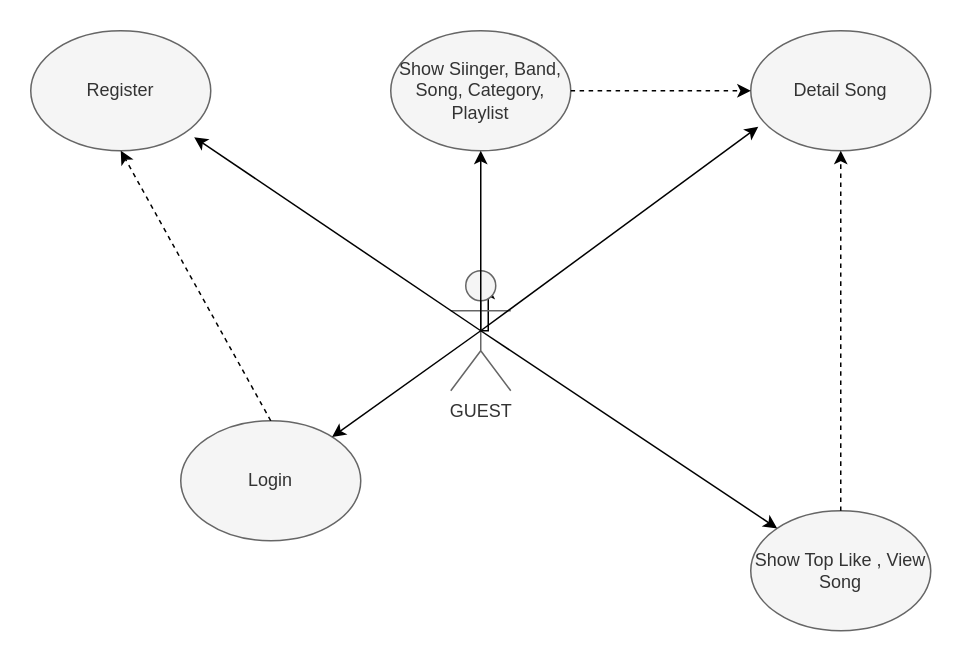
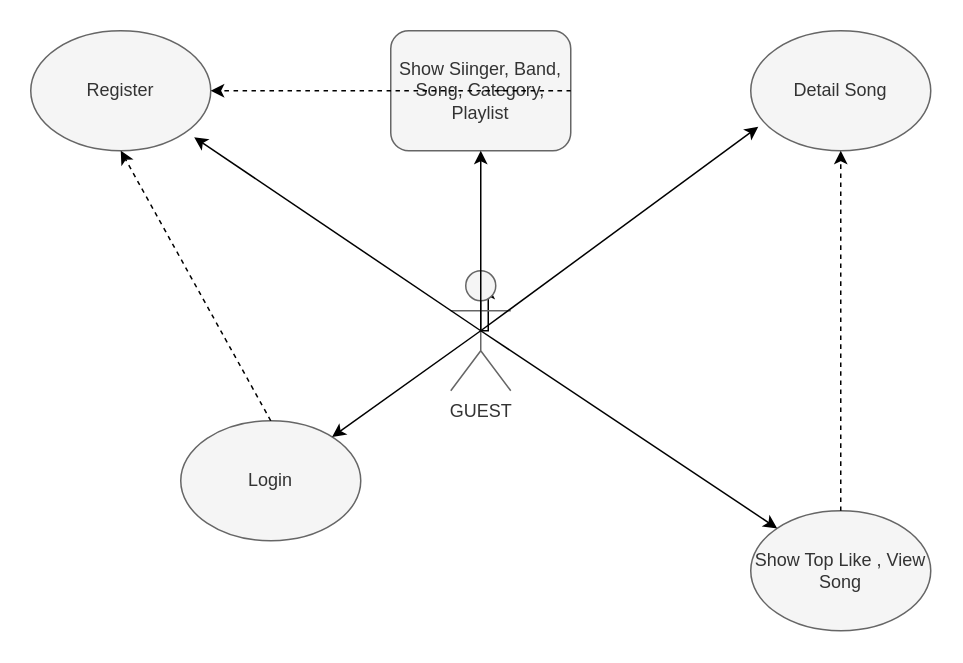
(481, 91) -> (481, 91)
(656, 91) -> (395, 91)
